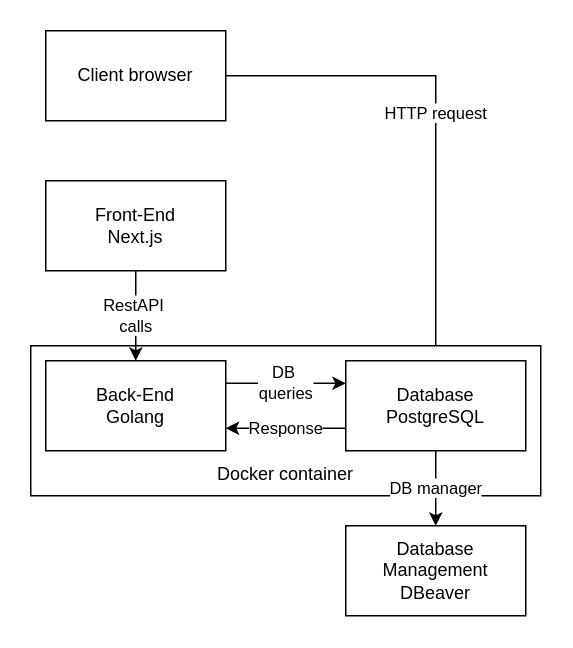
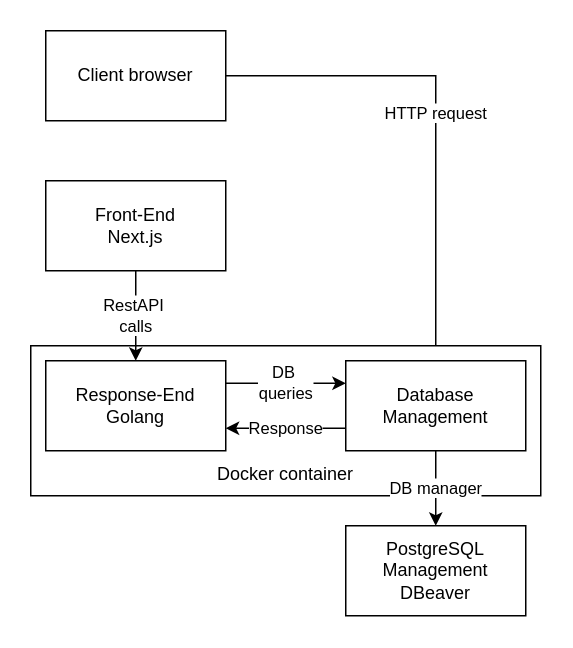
(136, 406) -> (136, 406)
(436, 406) -> (436, 406)
(436, 571) -> (436, 571)
